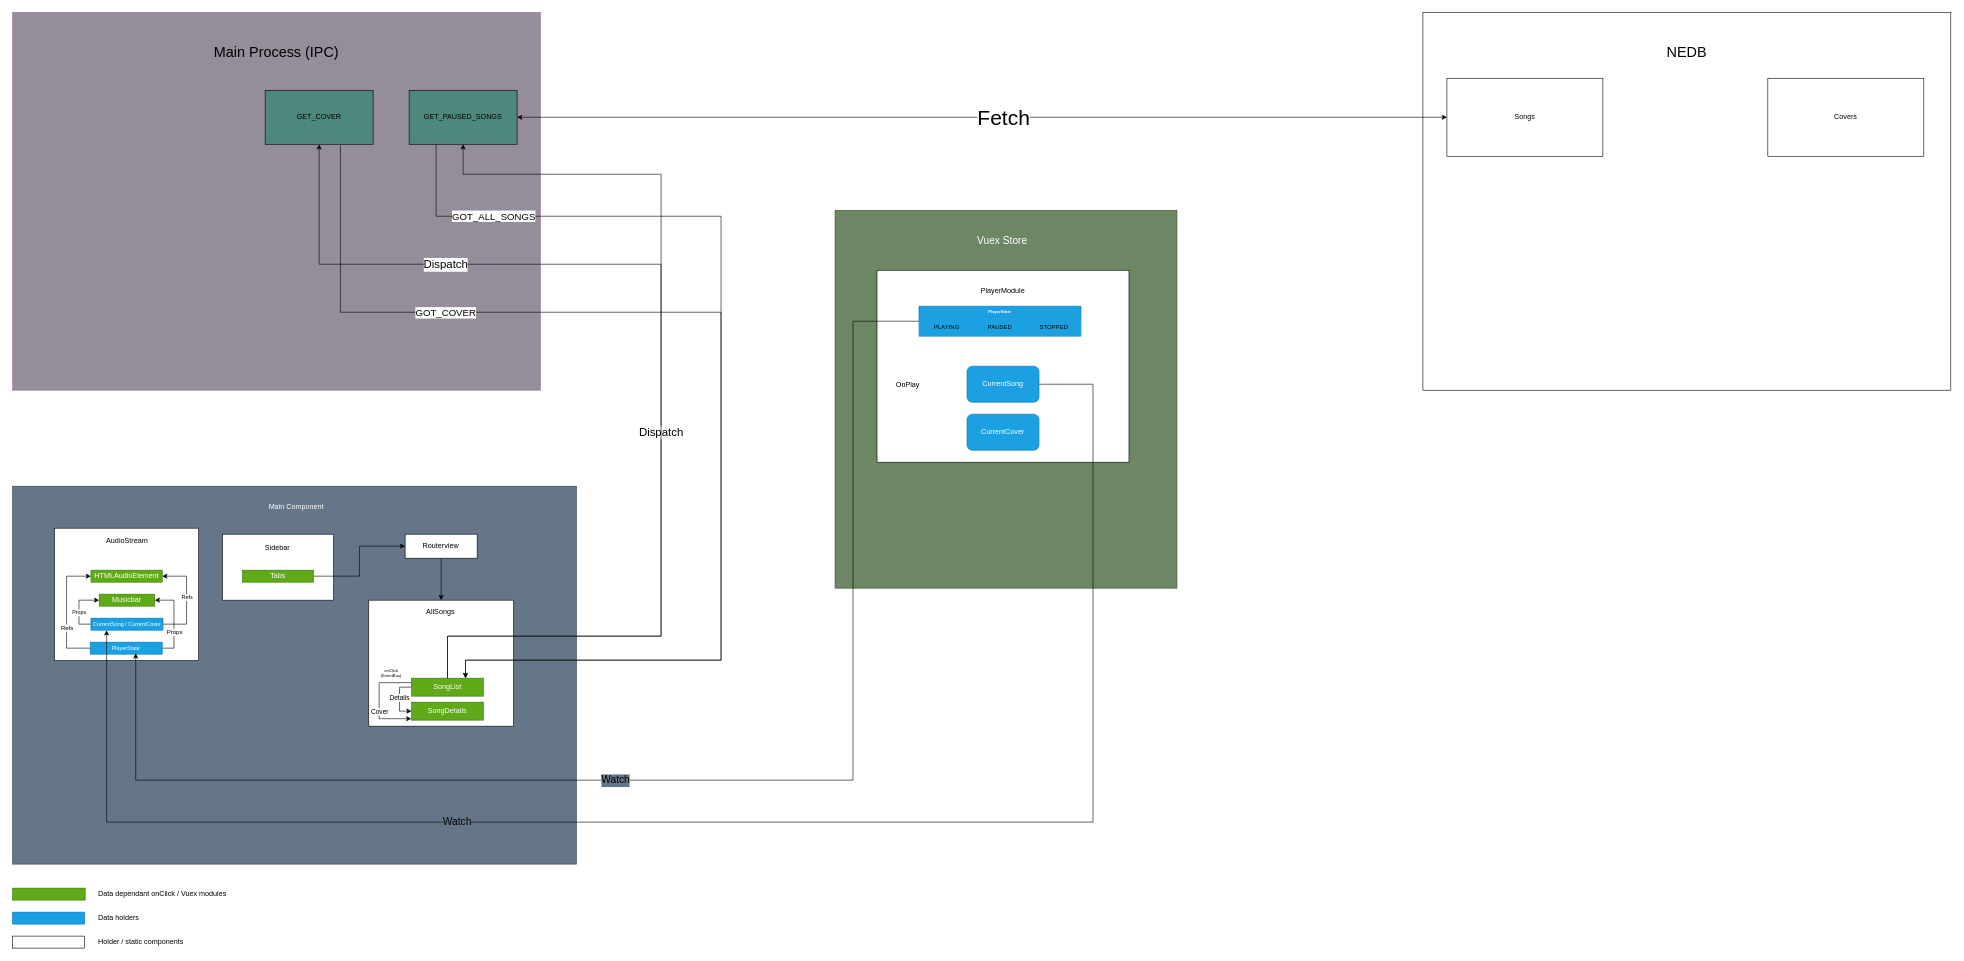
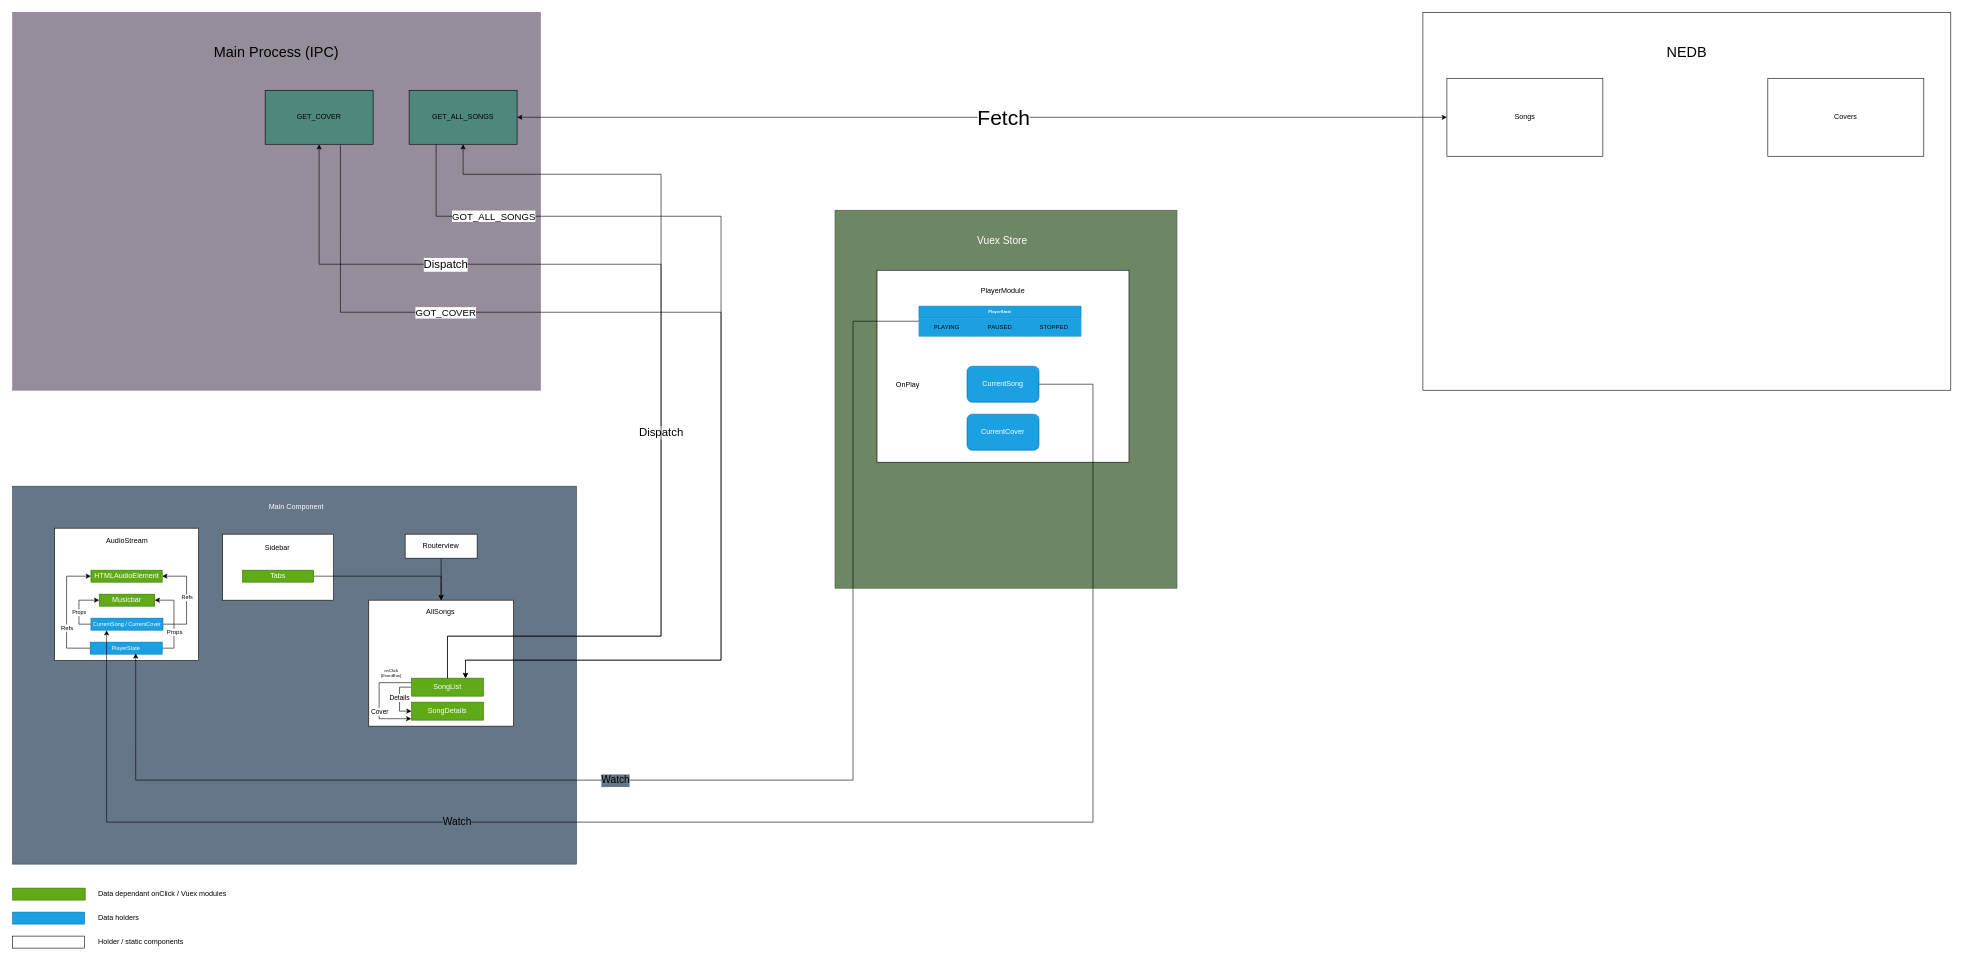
(463, 117) -> (463, 117)
(359, 561) -> (397, 576)
